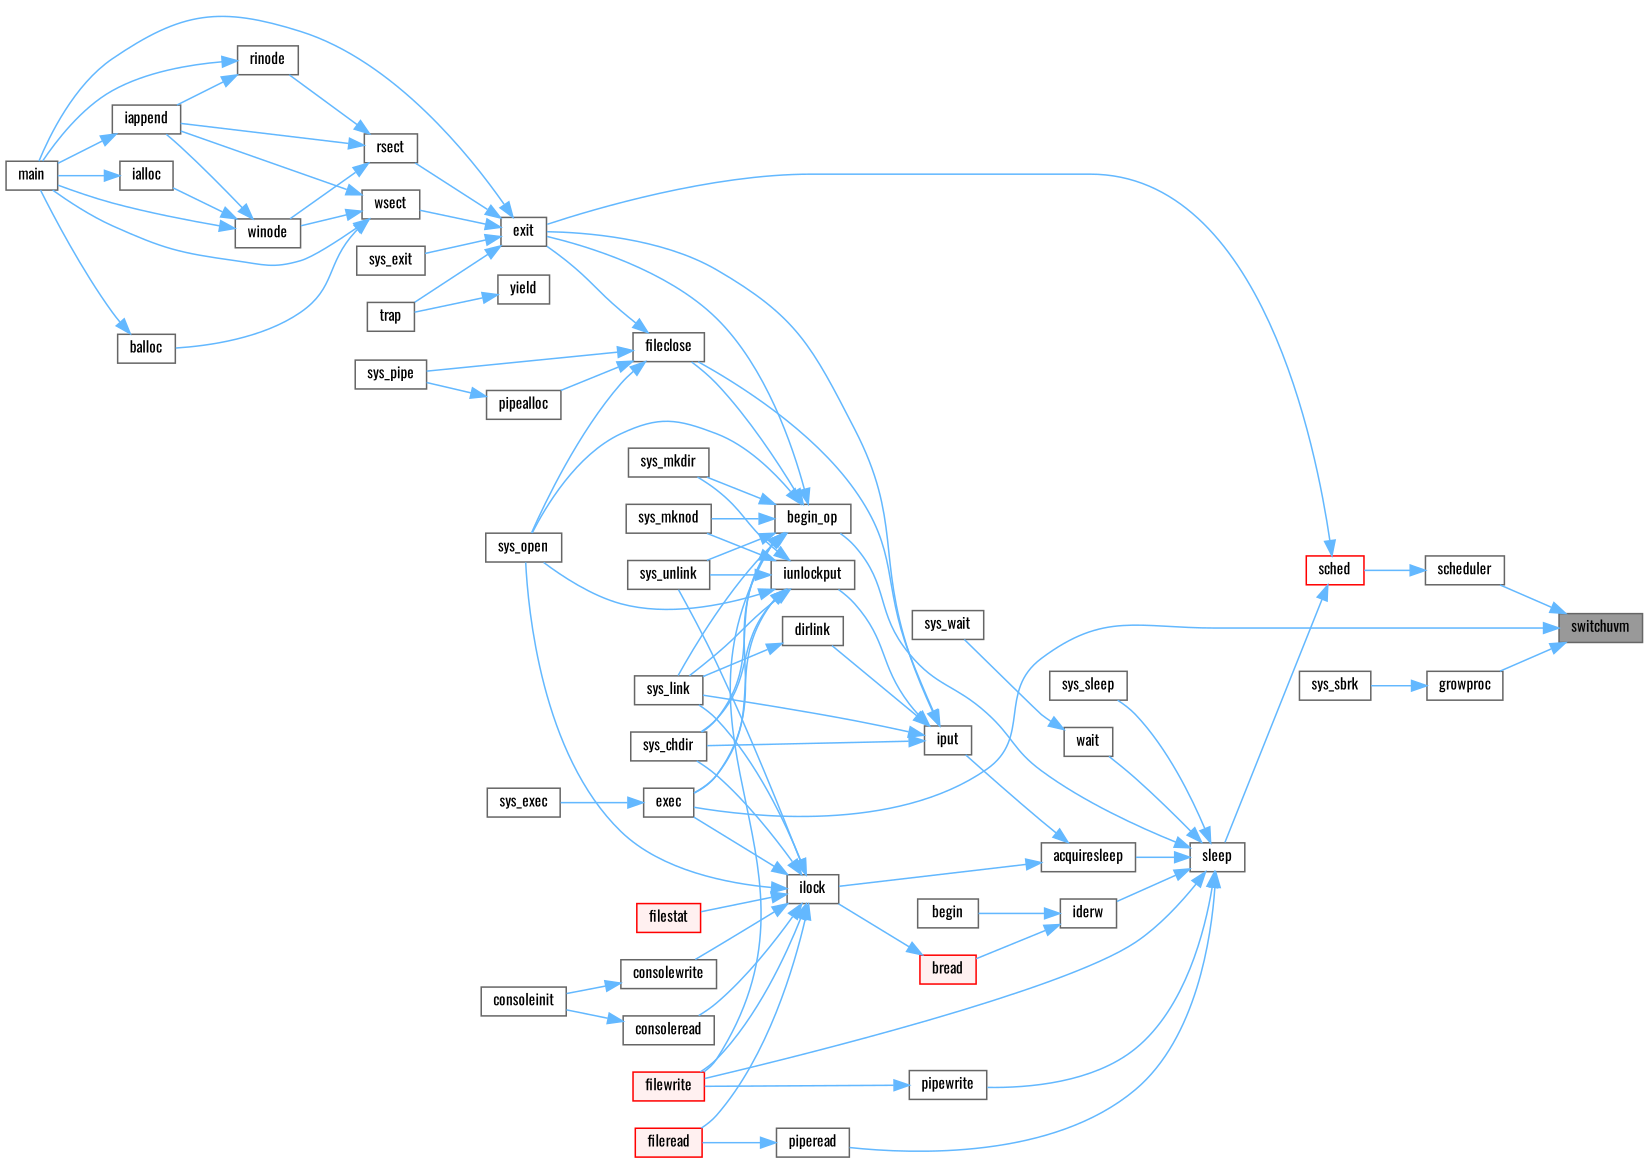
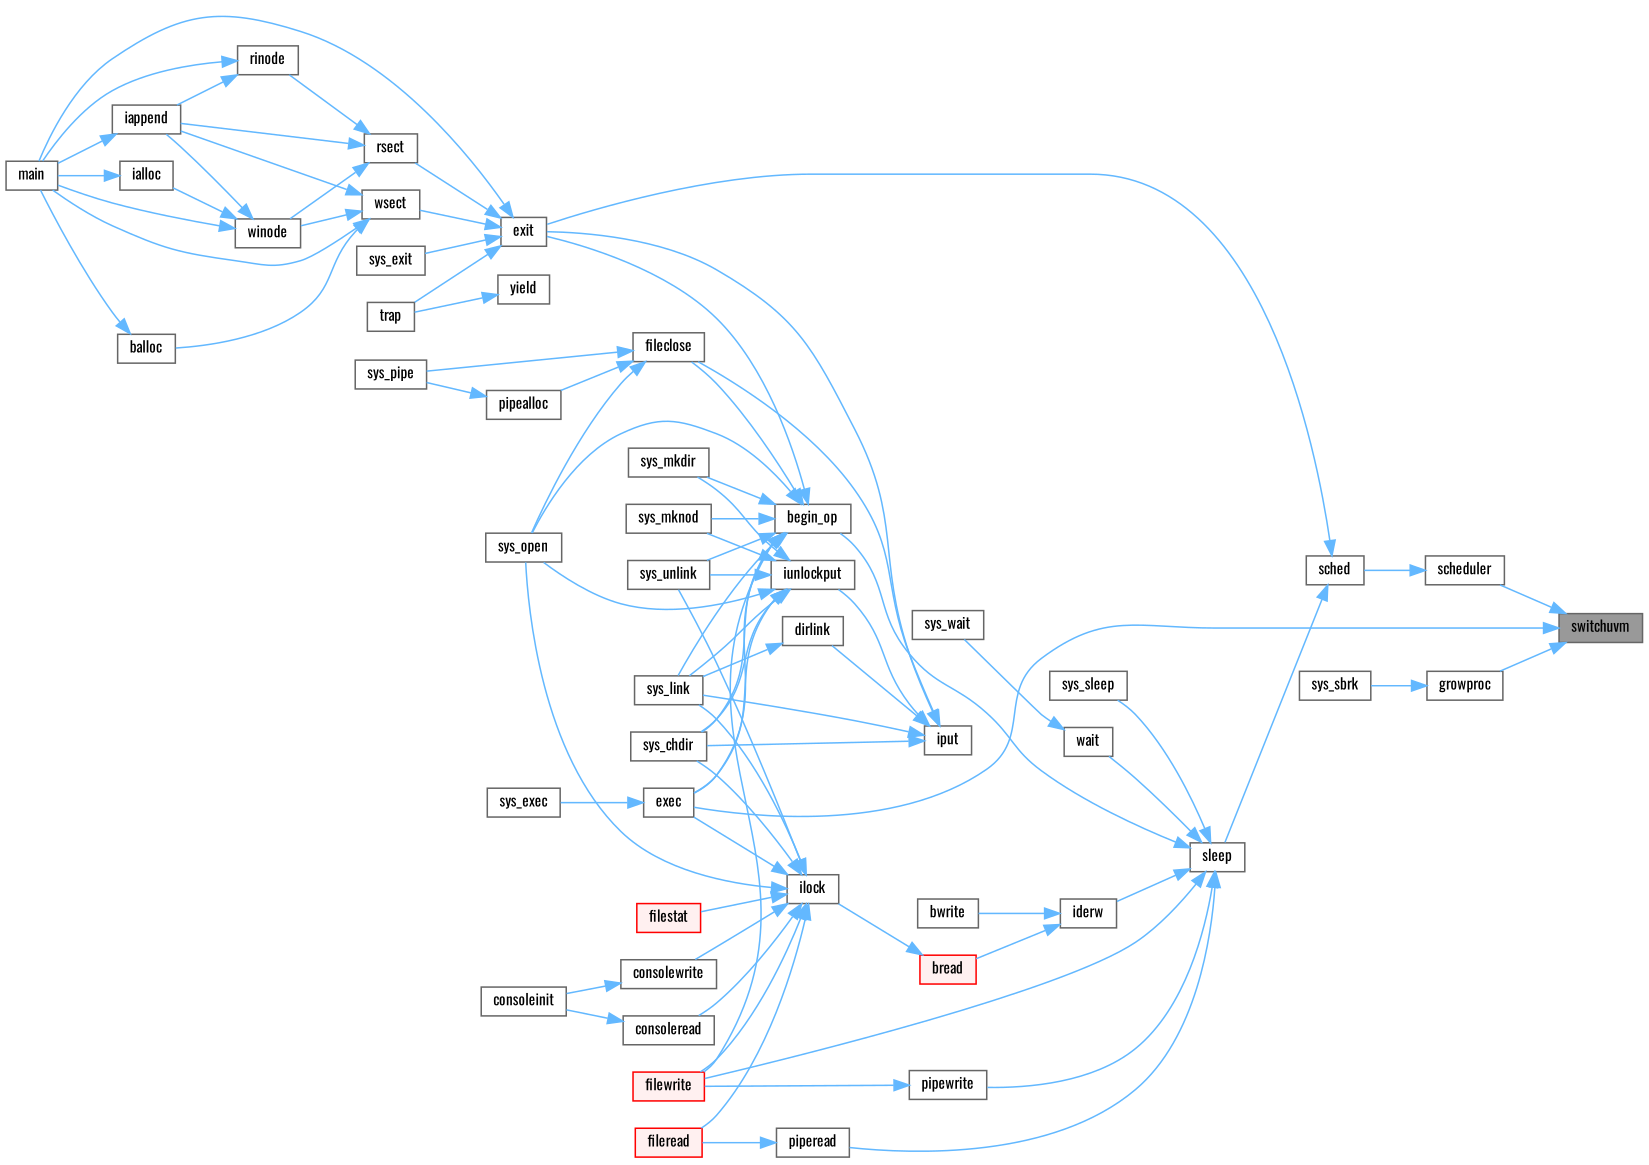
(592, 284) -> none
(1335, 570) -> (1335, 570)
(1088, 857) -> none
(948, 913) -> (948, 913)
